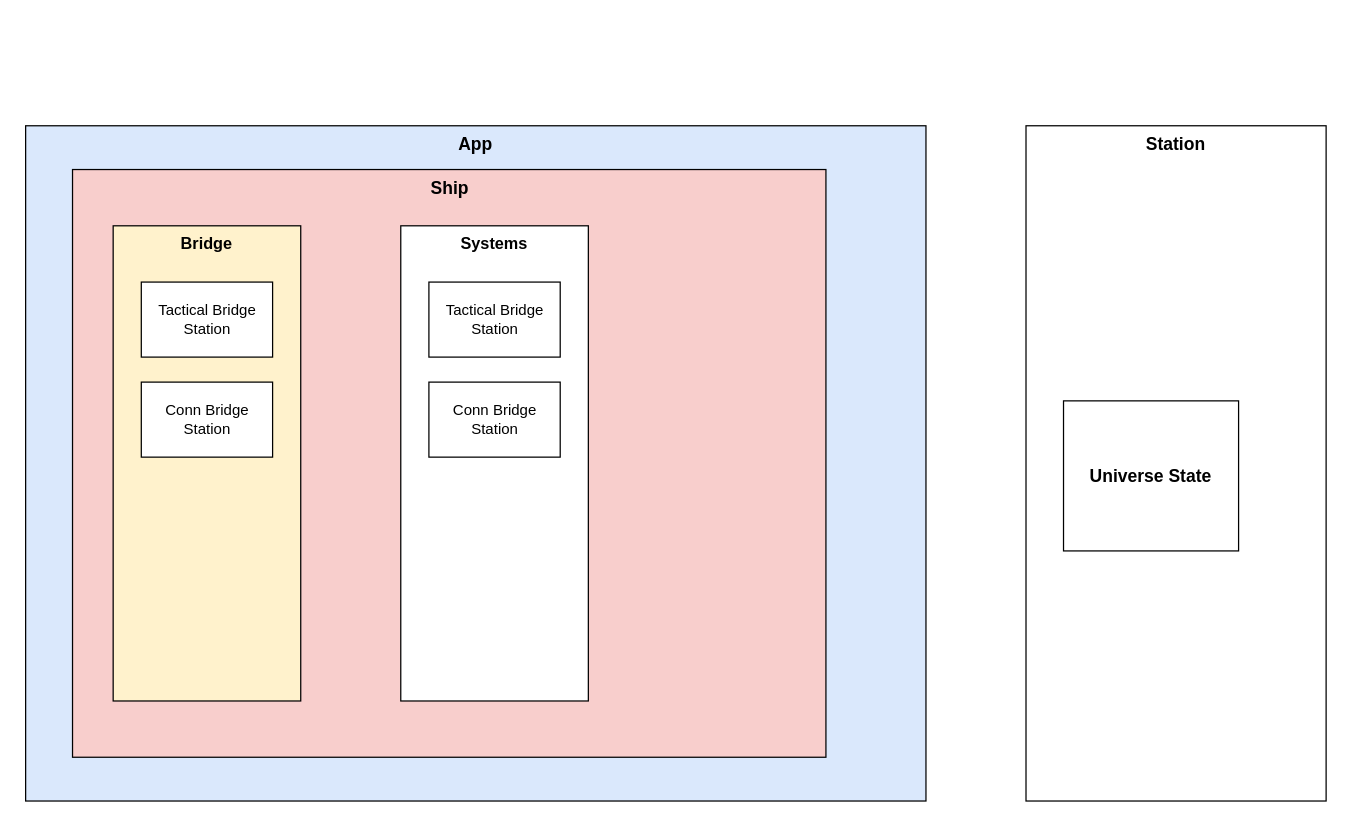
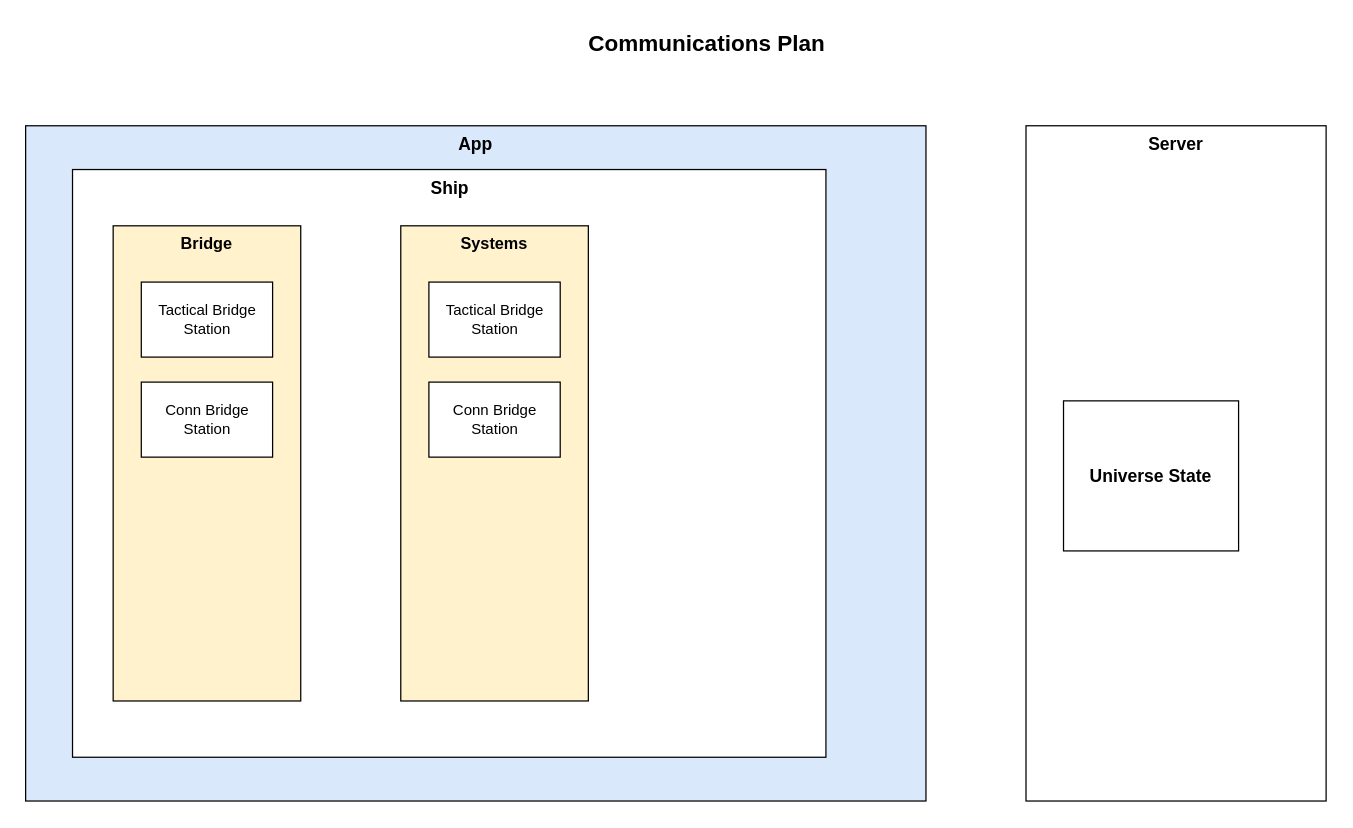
none -> (707, 44)
(1176, 143) -> (1176, 143)
(450, 187) -> (450, 187)
(494, 463) -> (494, 463)
